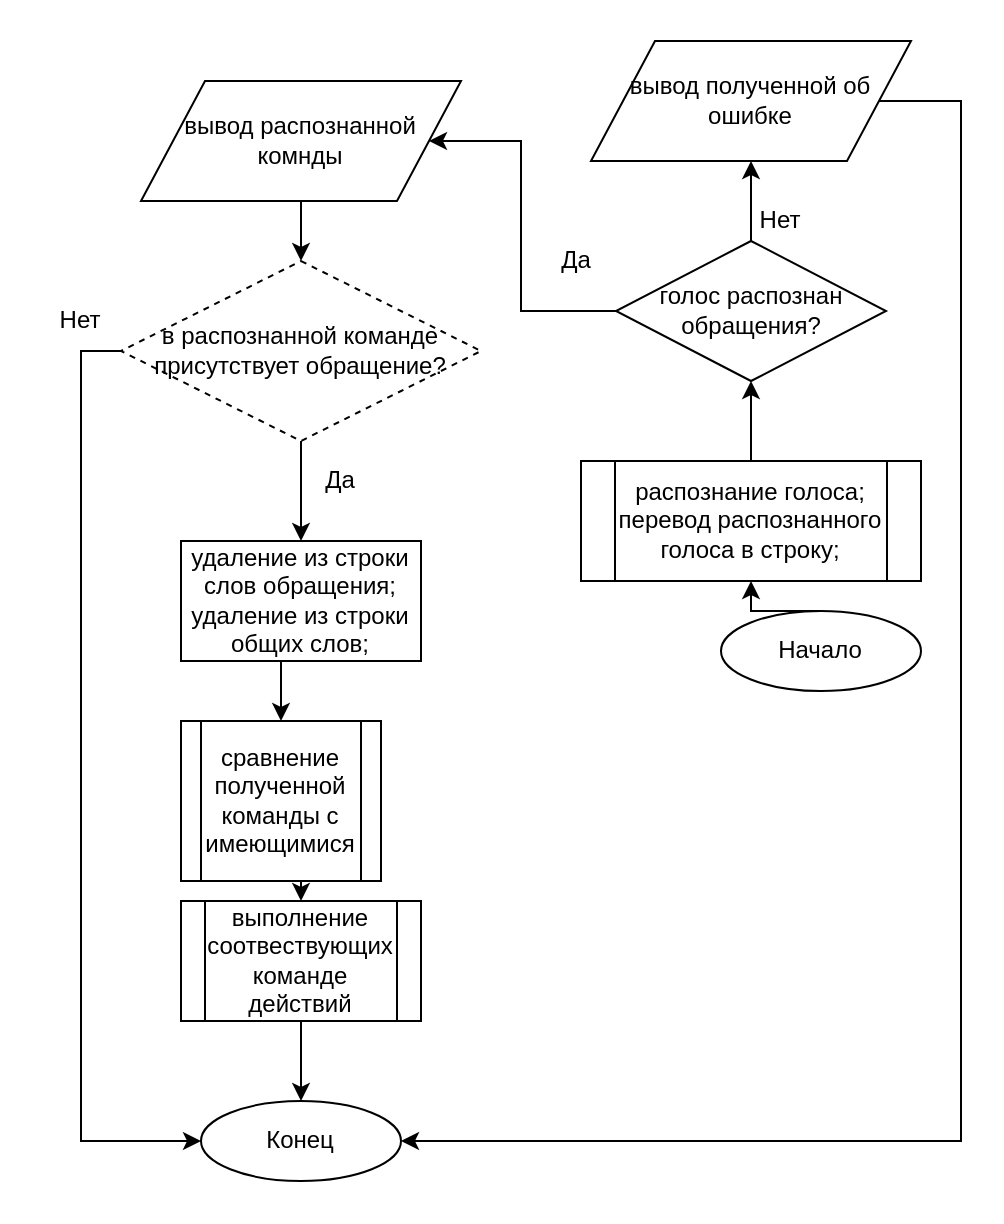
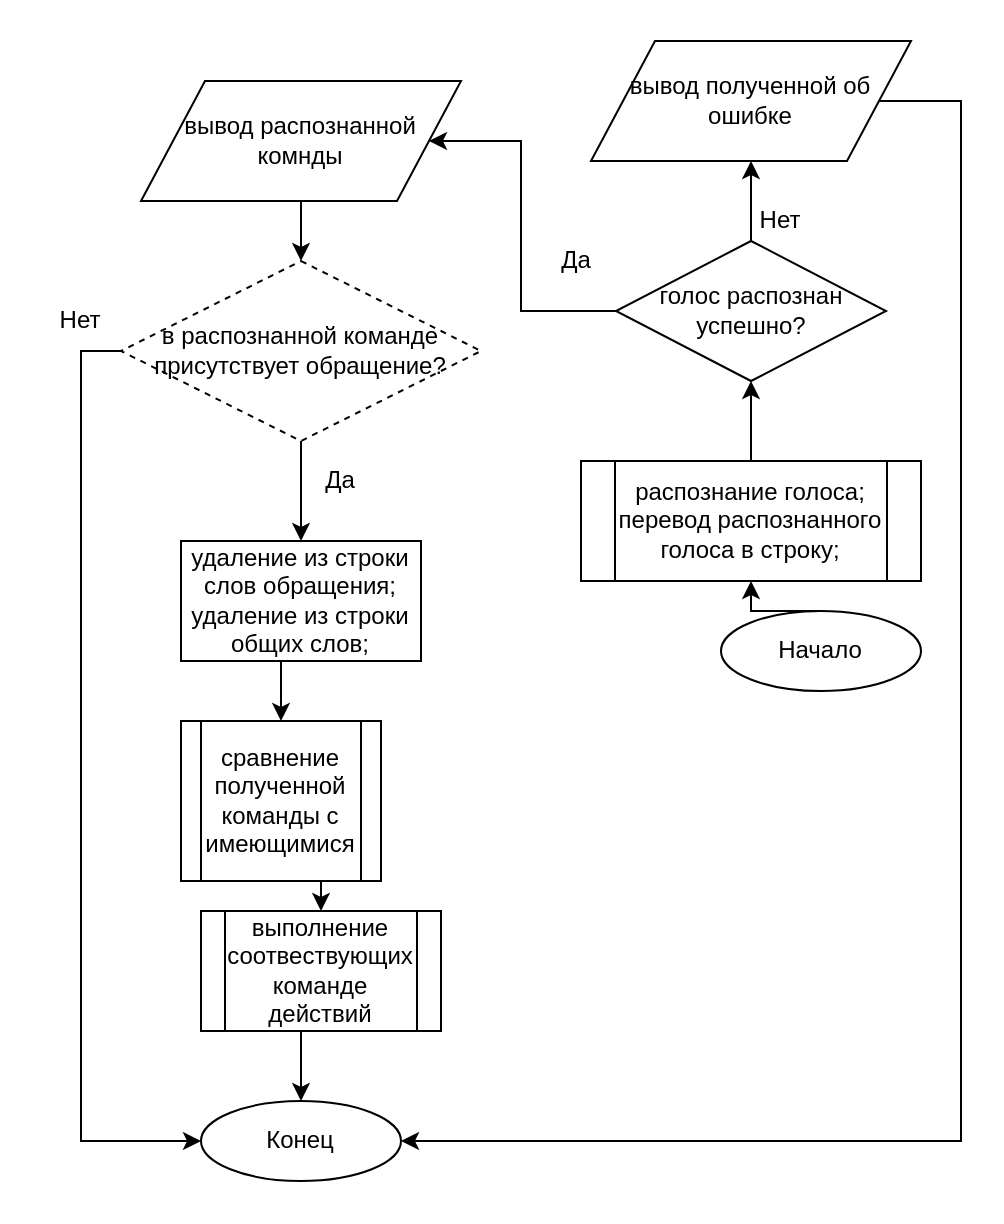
(752, 311) -> (752, 311)
(301, 961) -> (321, 971)
